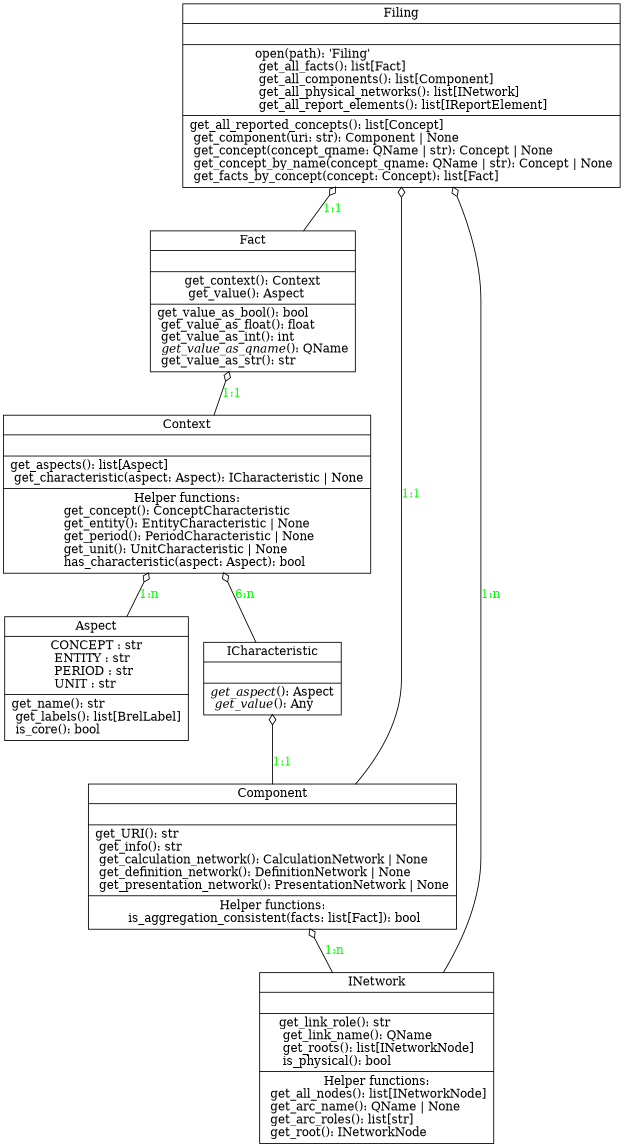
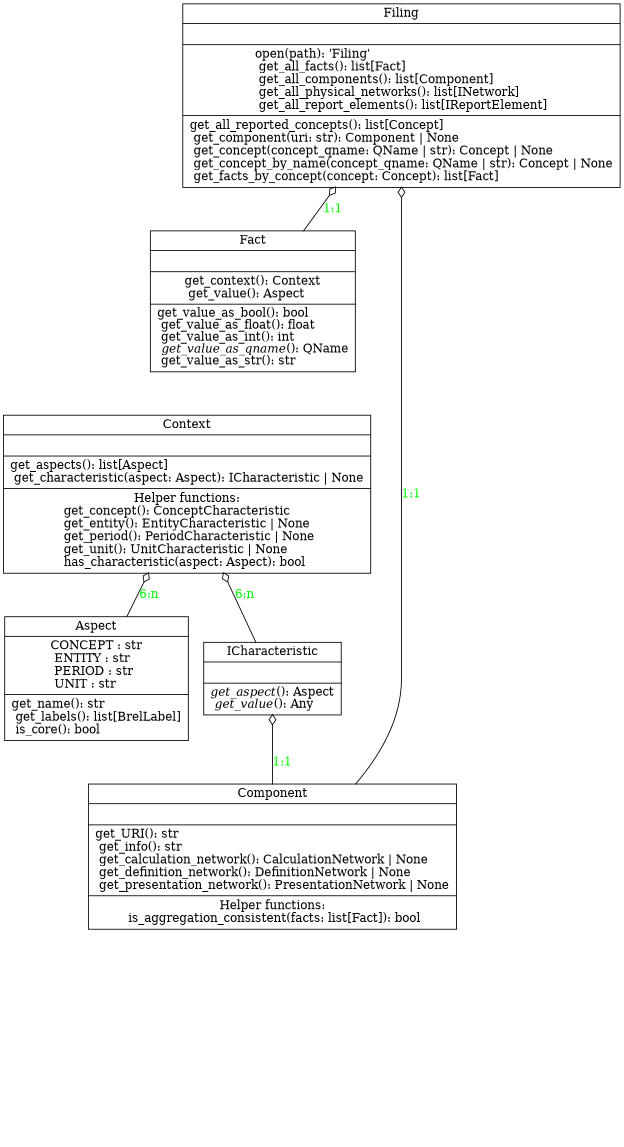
(220, 399) -> none
(149, 595) -> (149, 595)
(377, 1058) -> none
